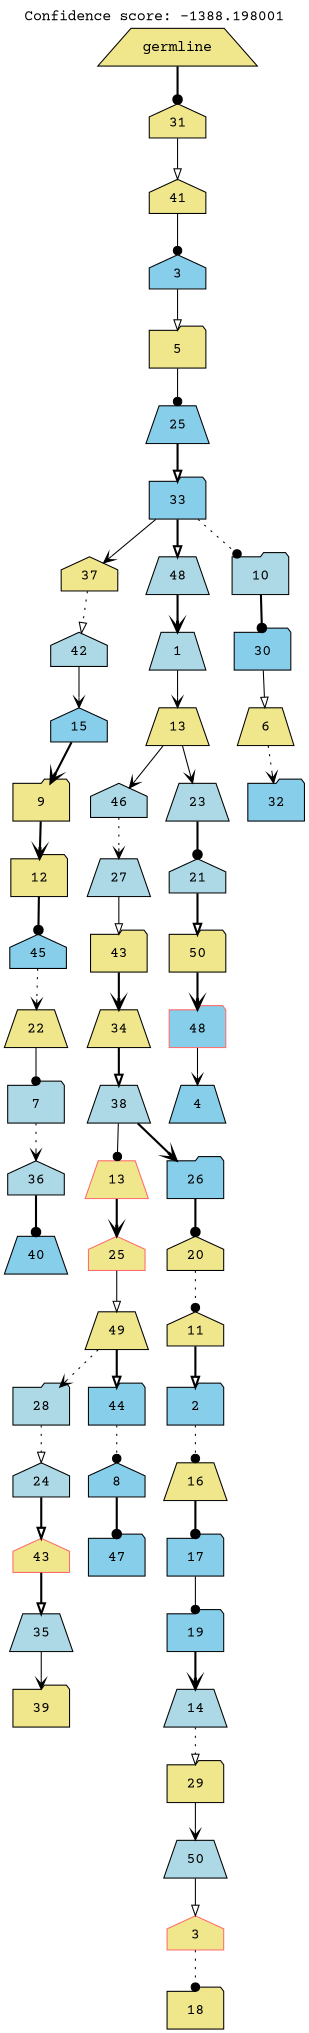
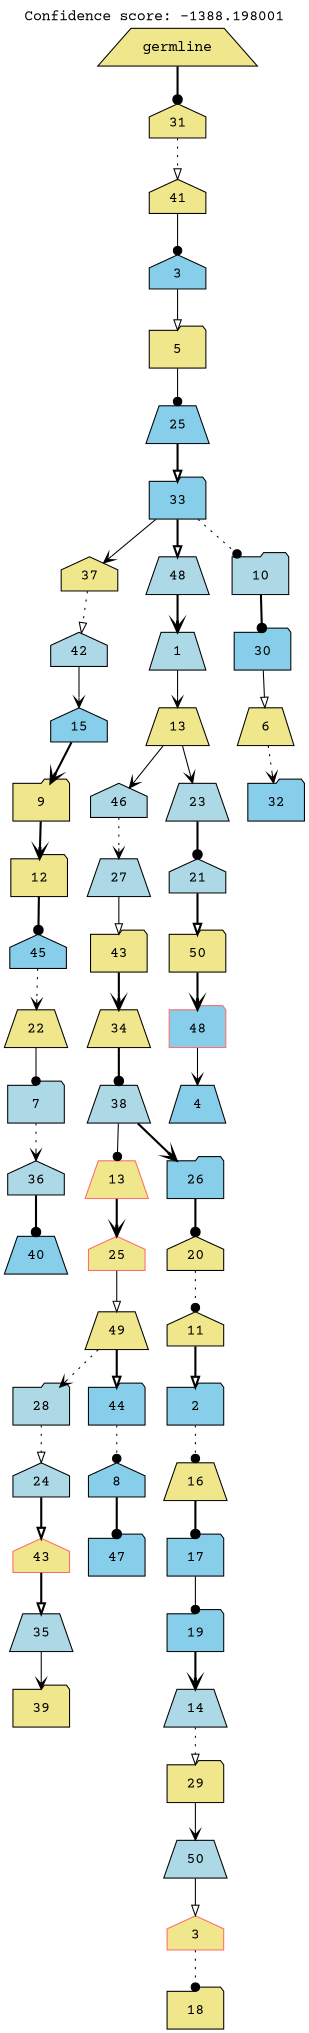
(178, 153) -> (178, 153)
(119, 1061) -> (119, 1062)
